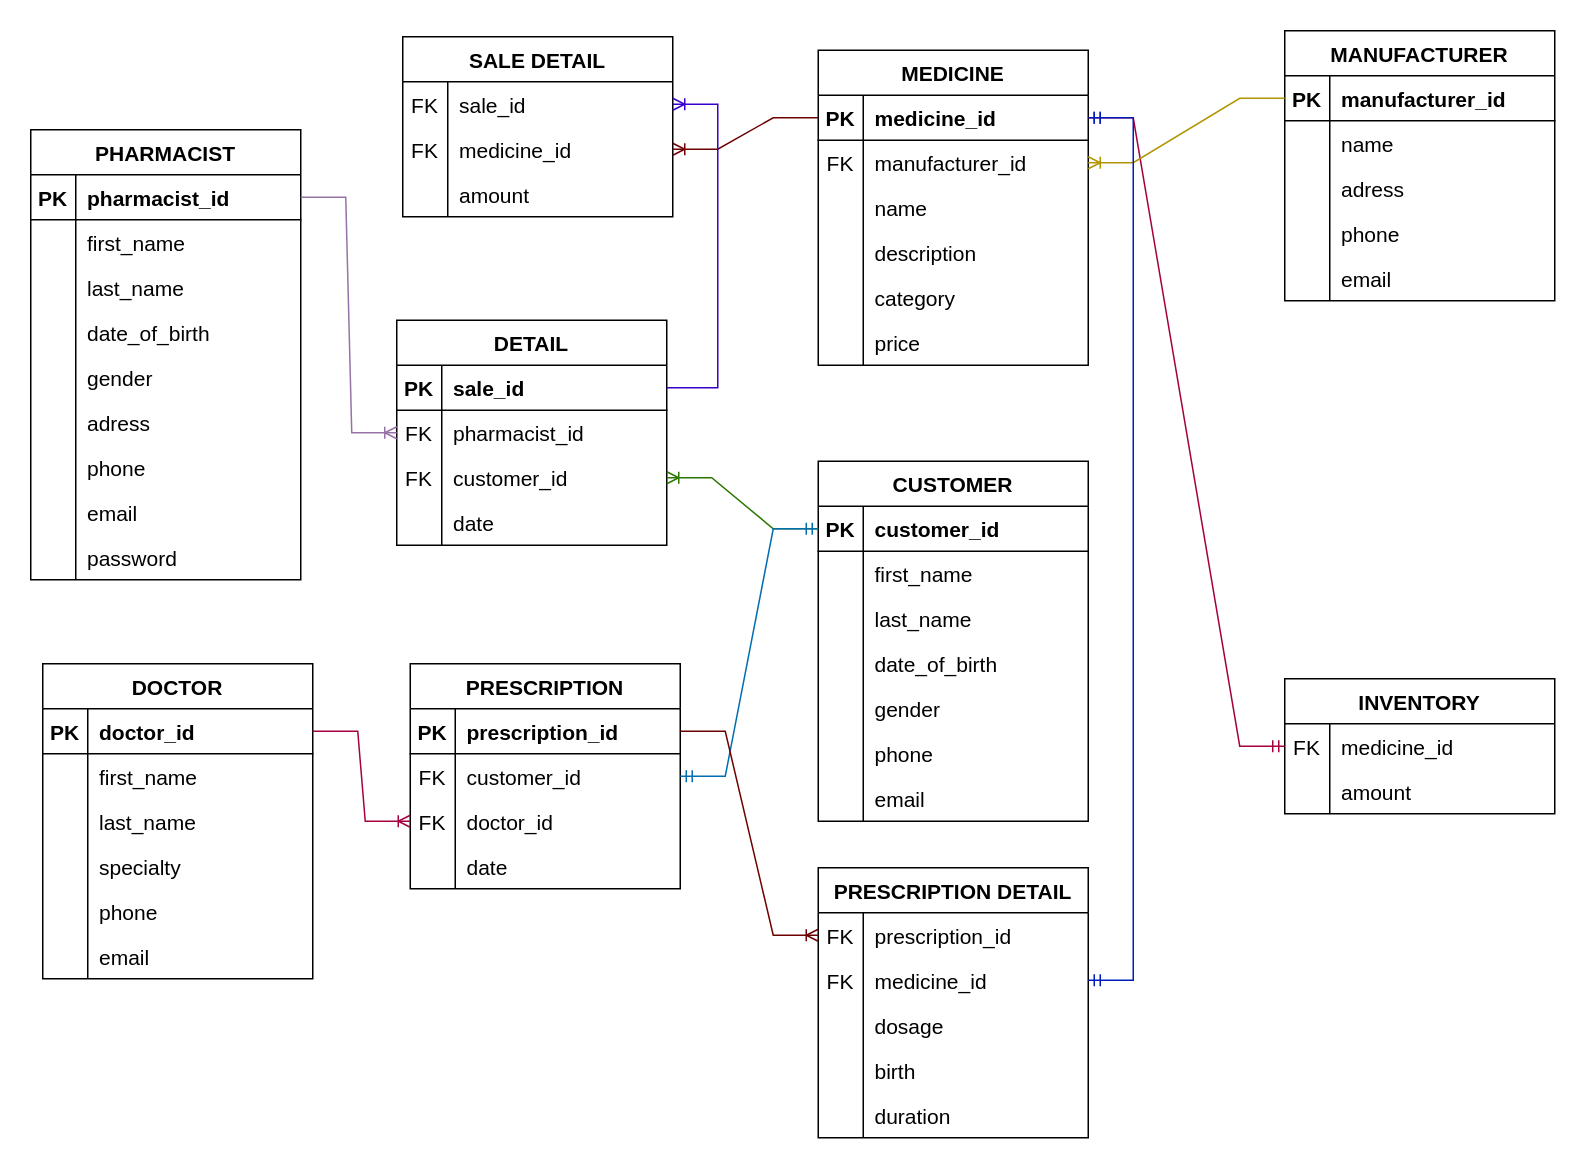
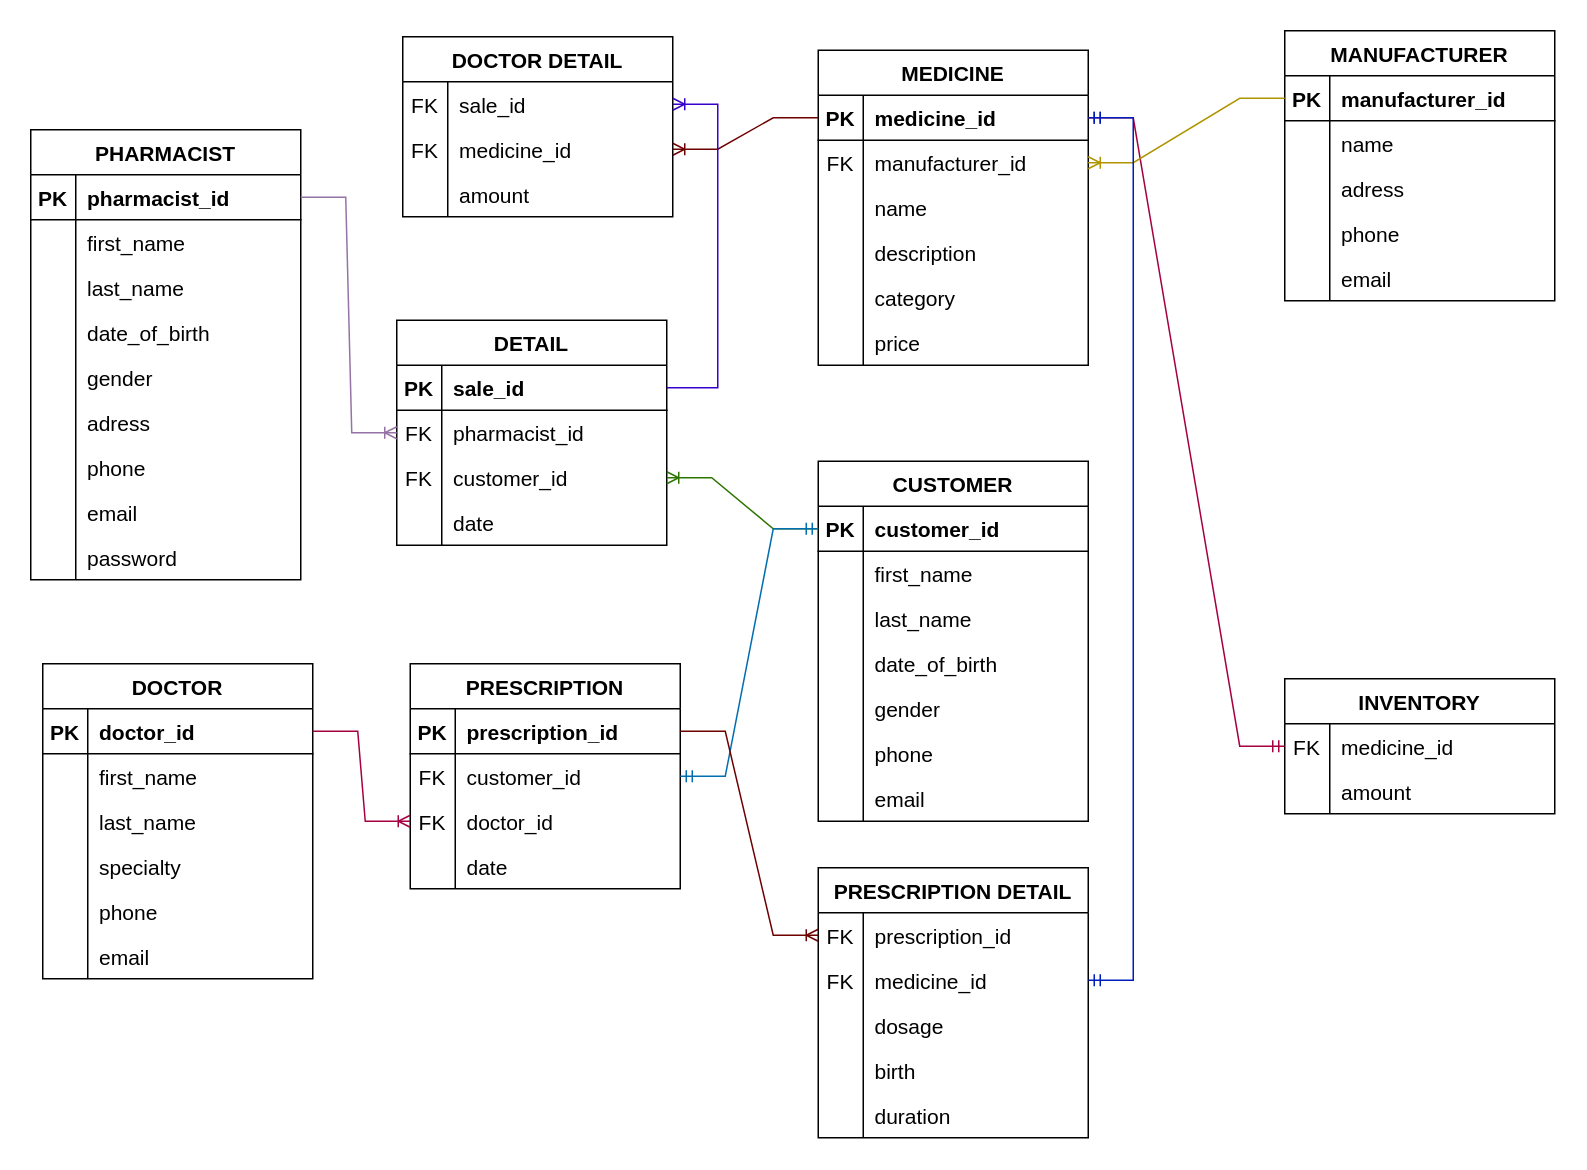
(537, 61) -> (537, 61)
